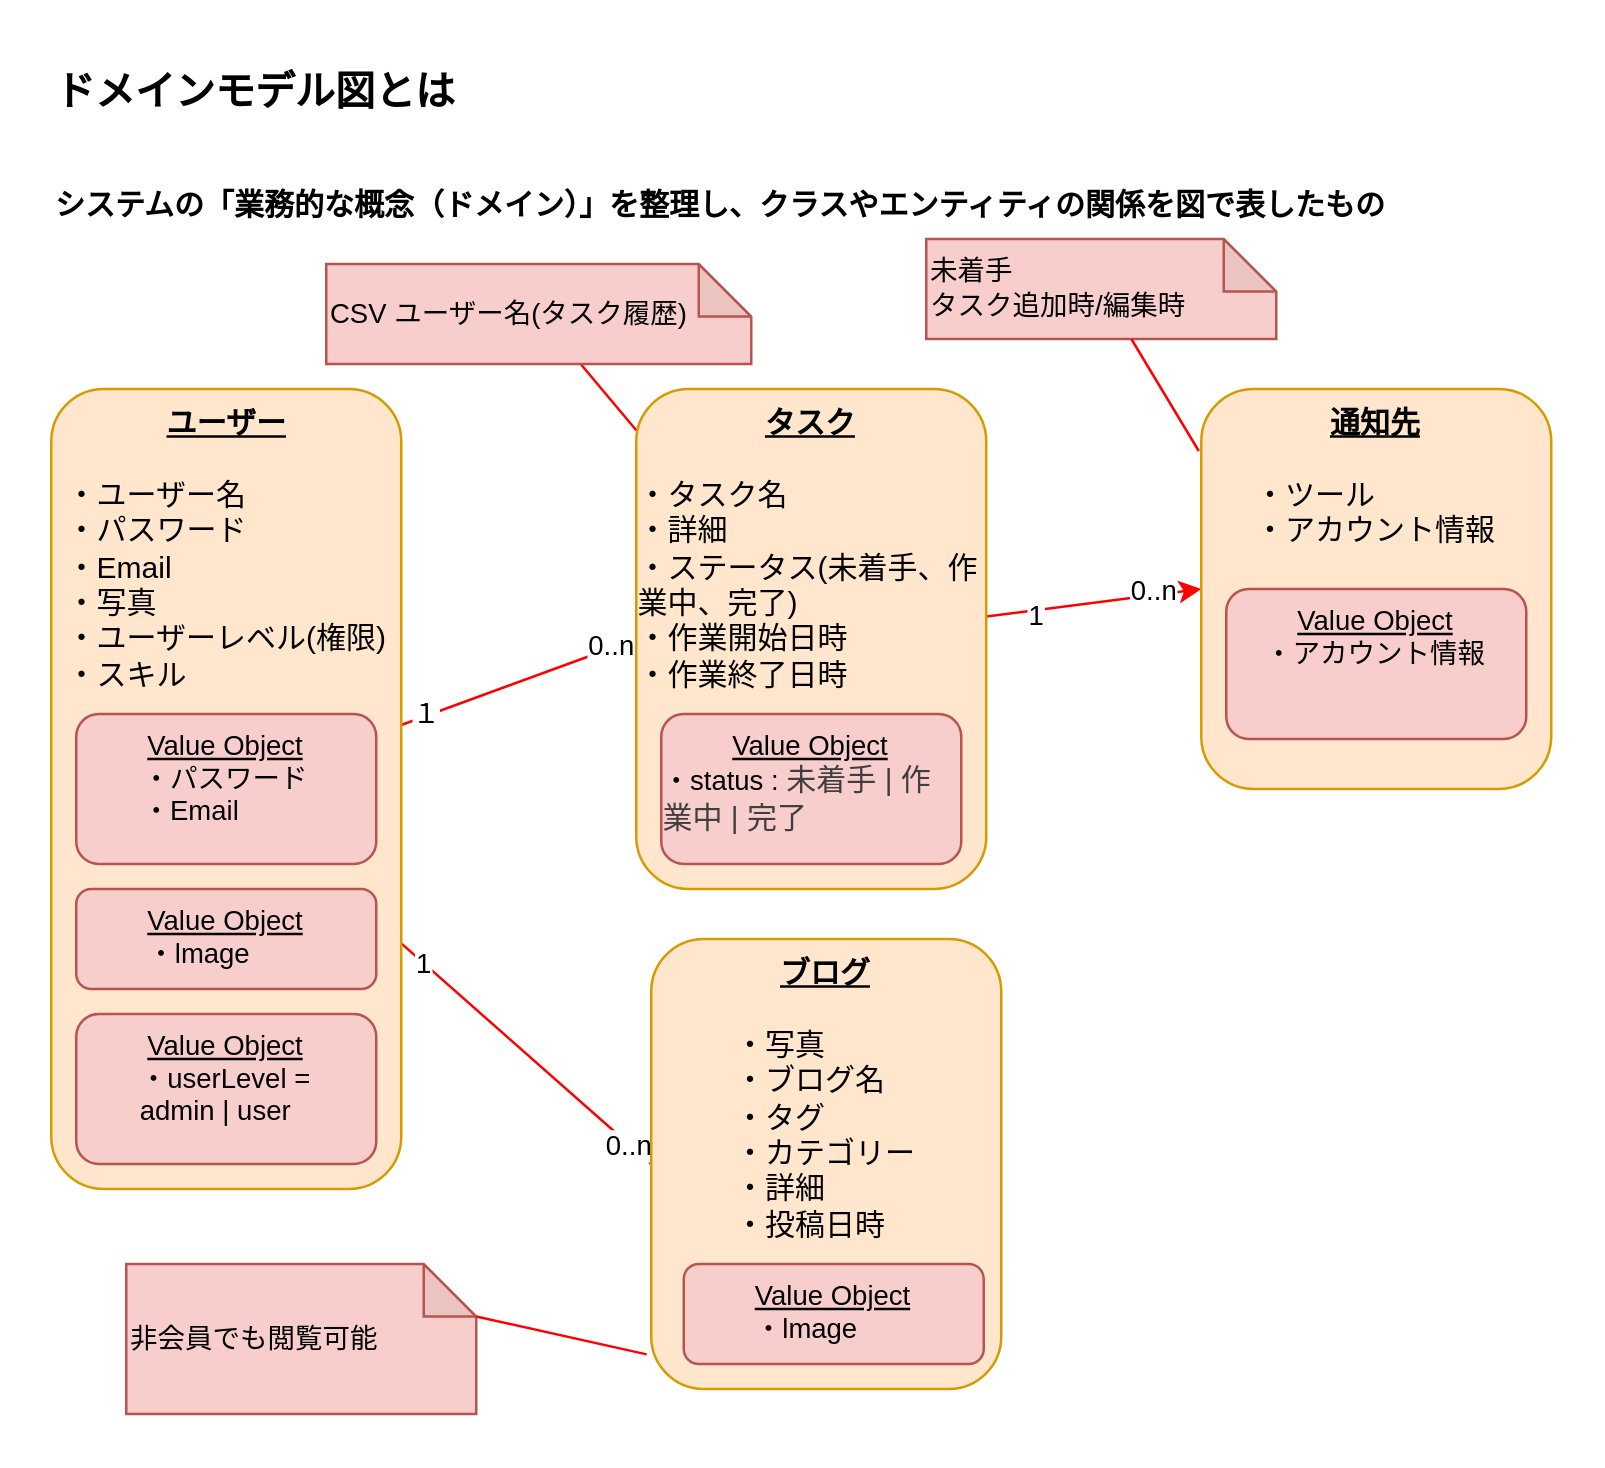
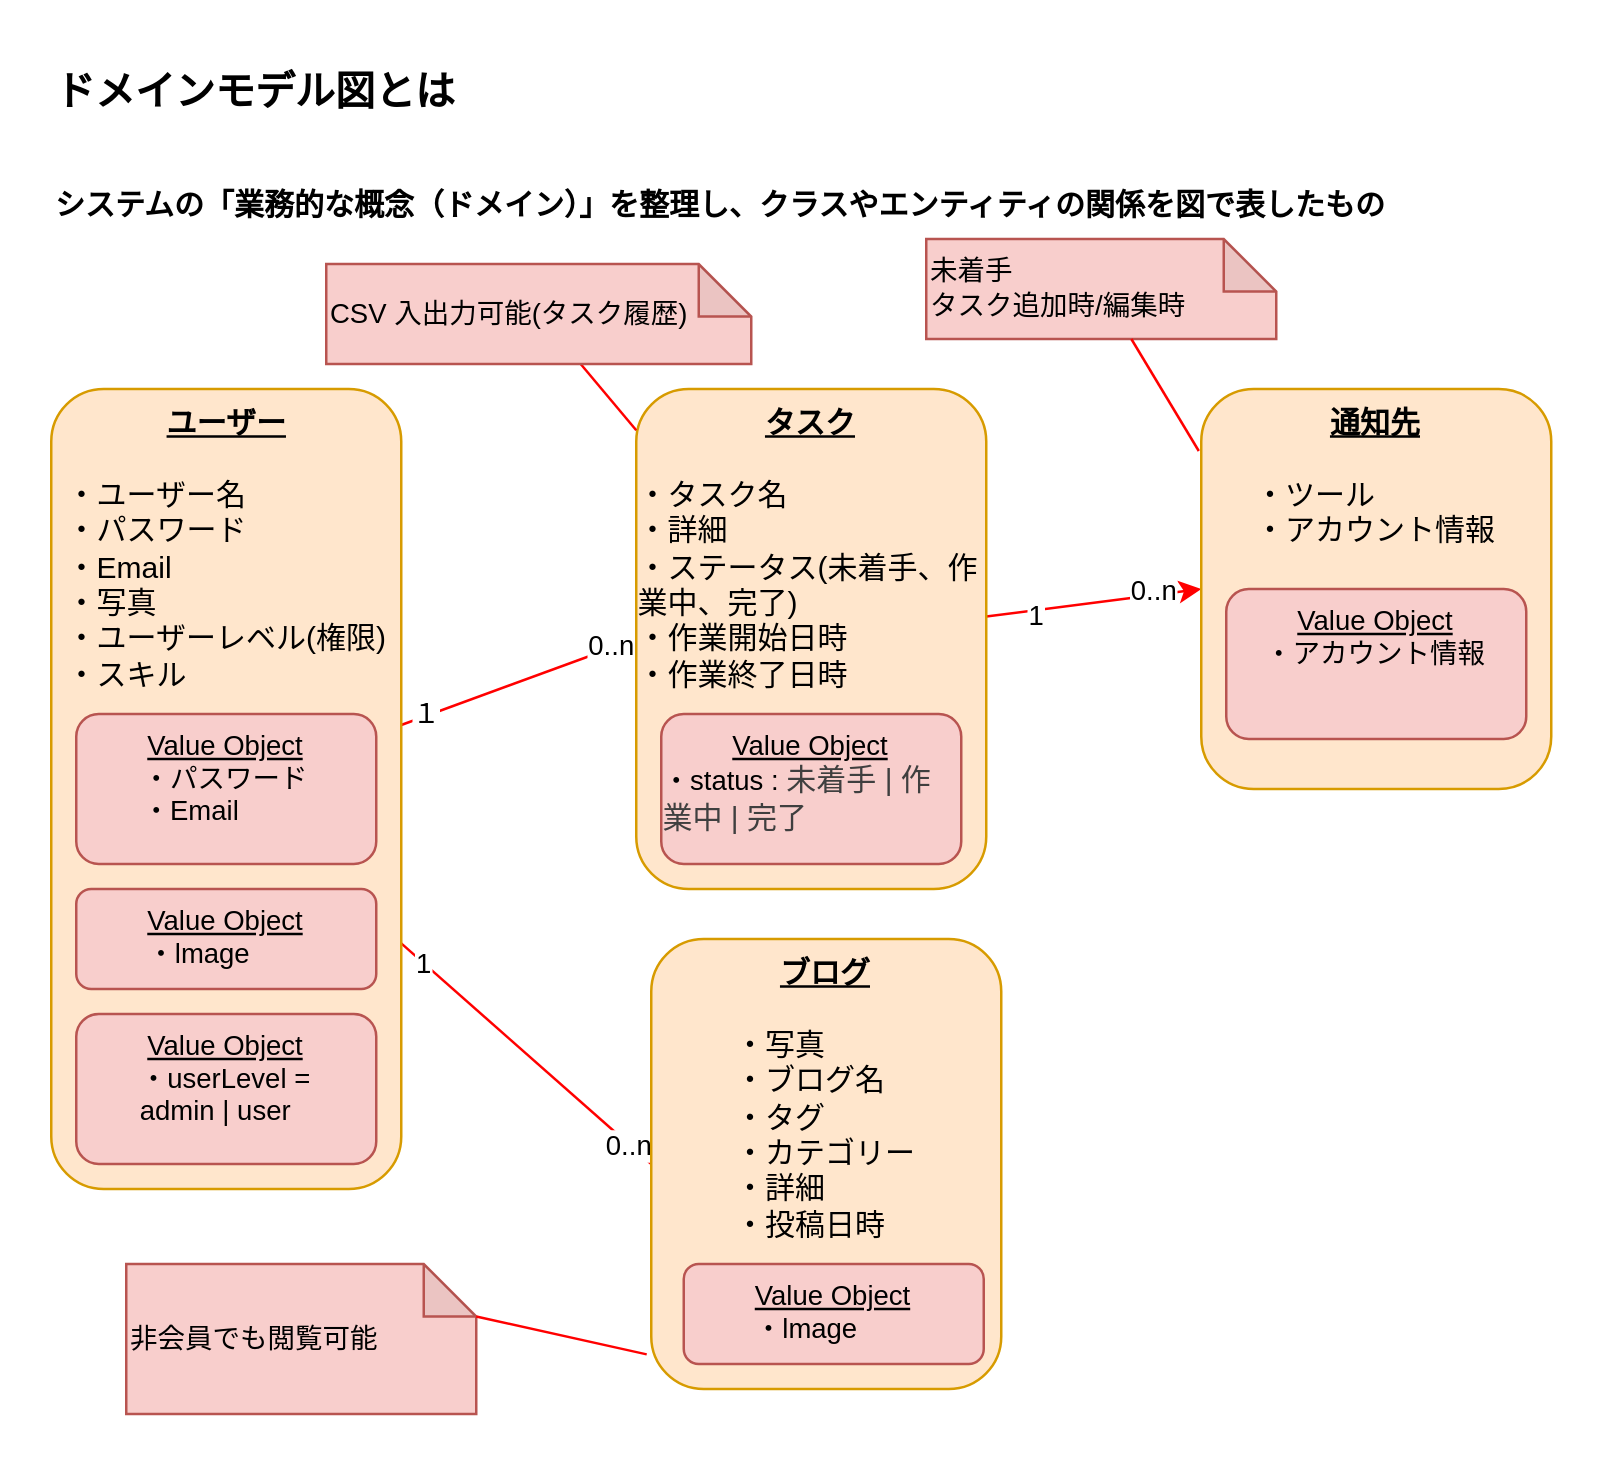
(511, 314) -> (511, 314)
